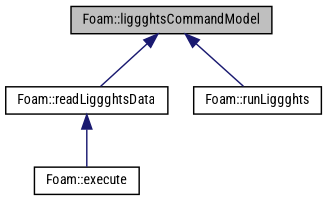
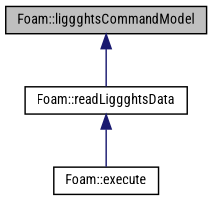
(258, 100) -> none
